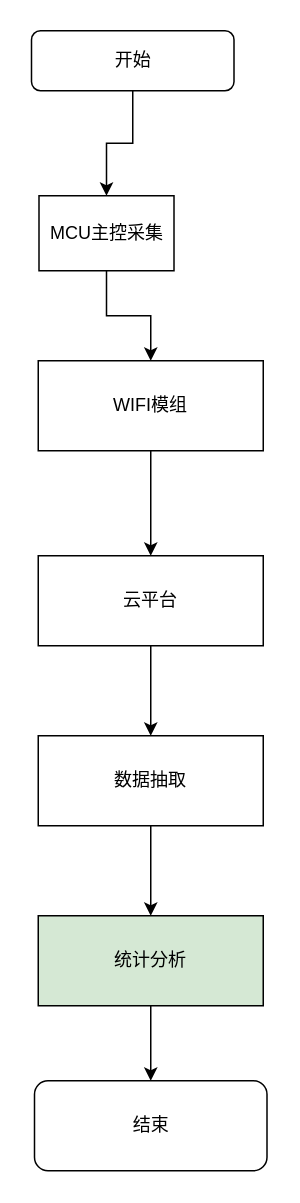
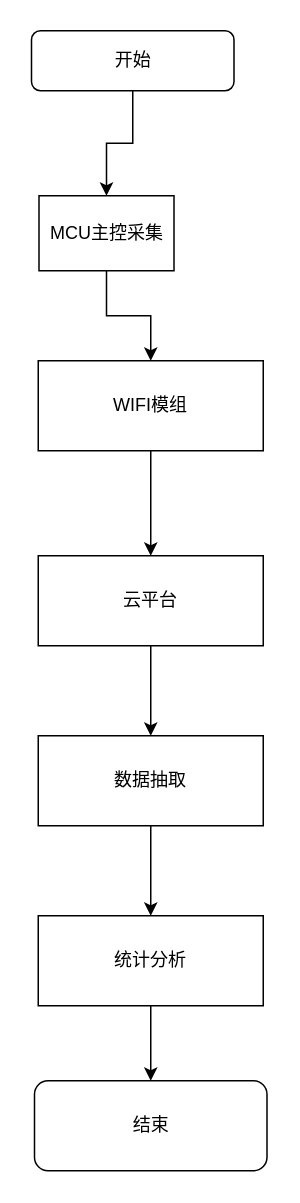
(151, 961) -> (151, 961)
